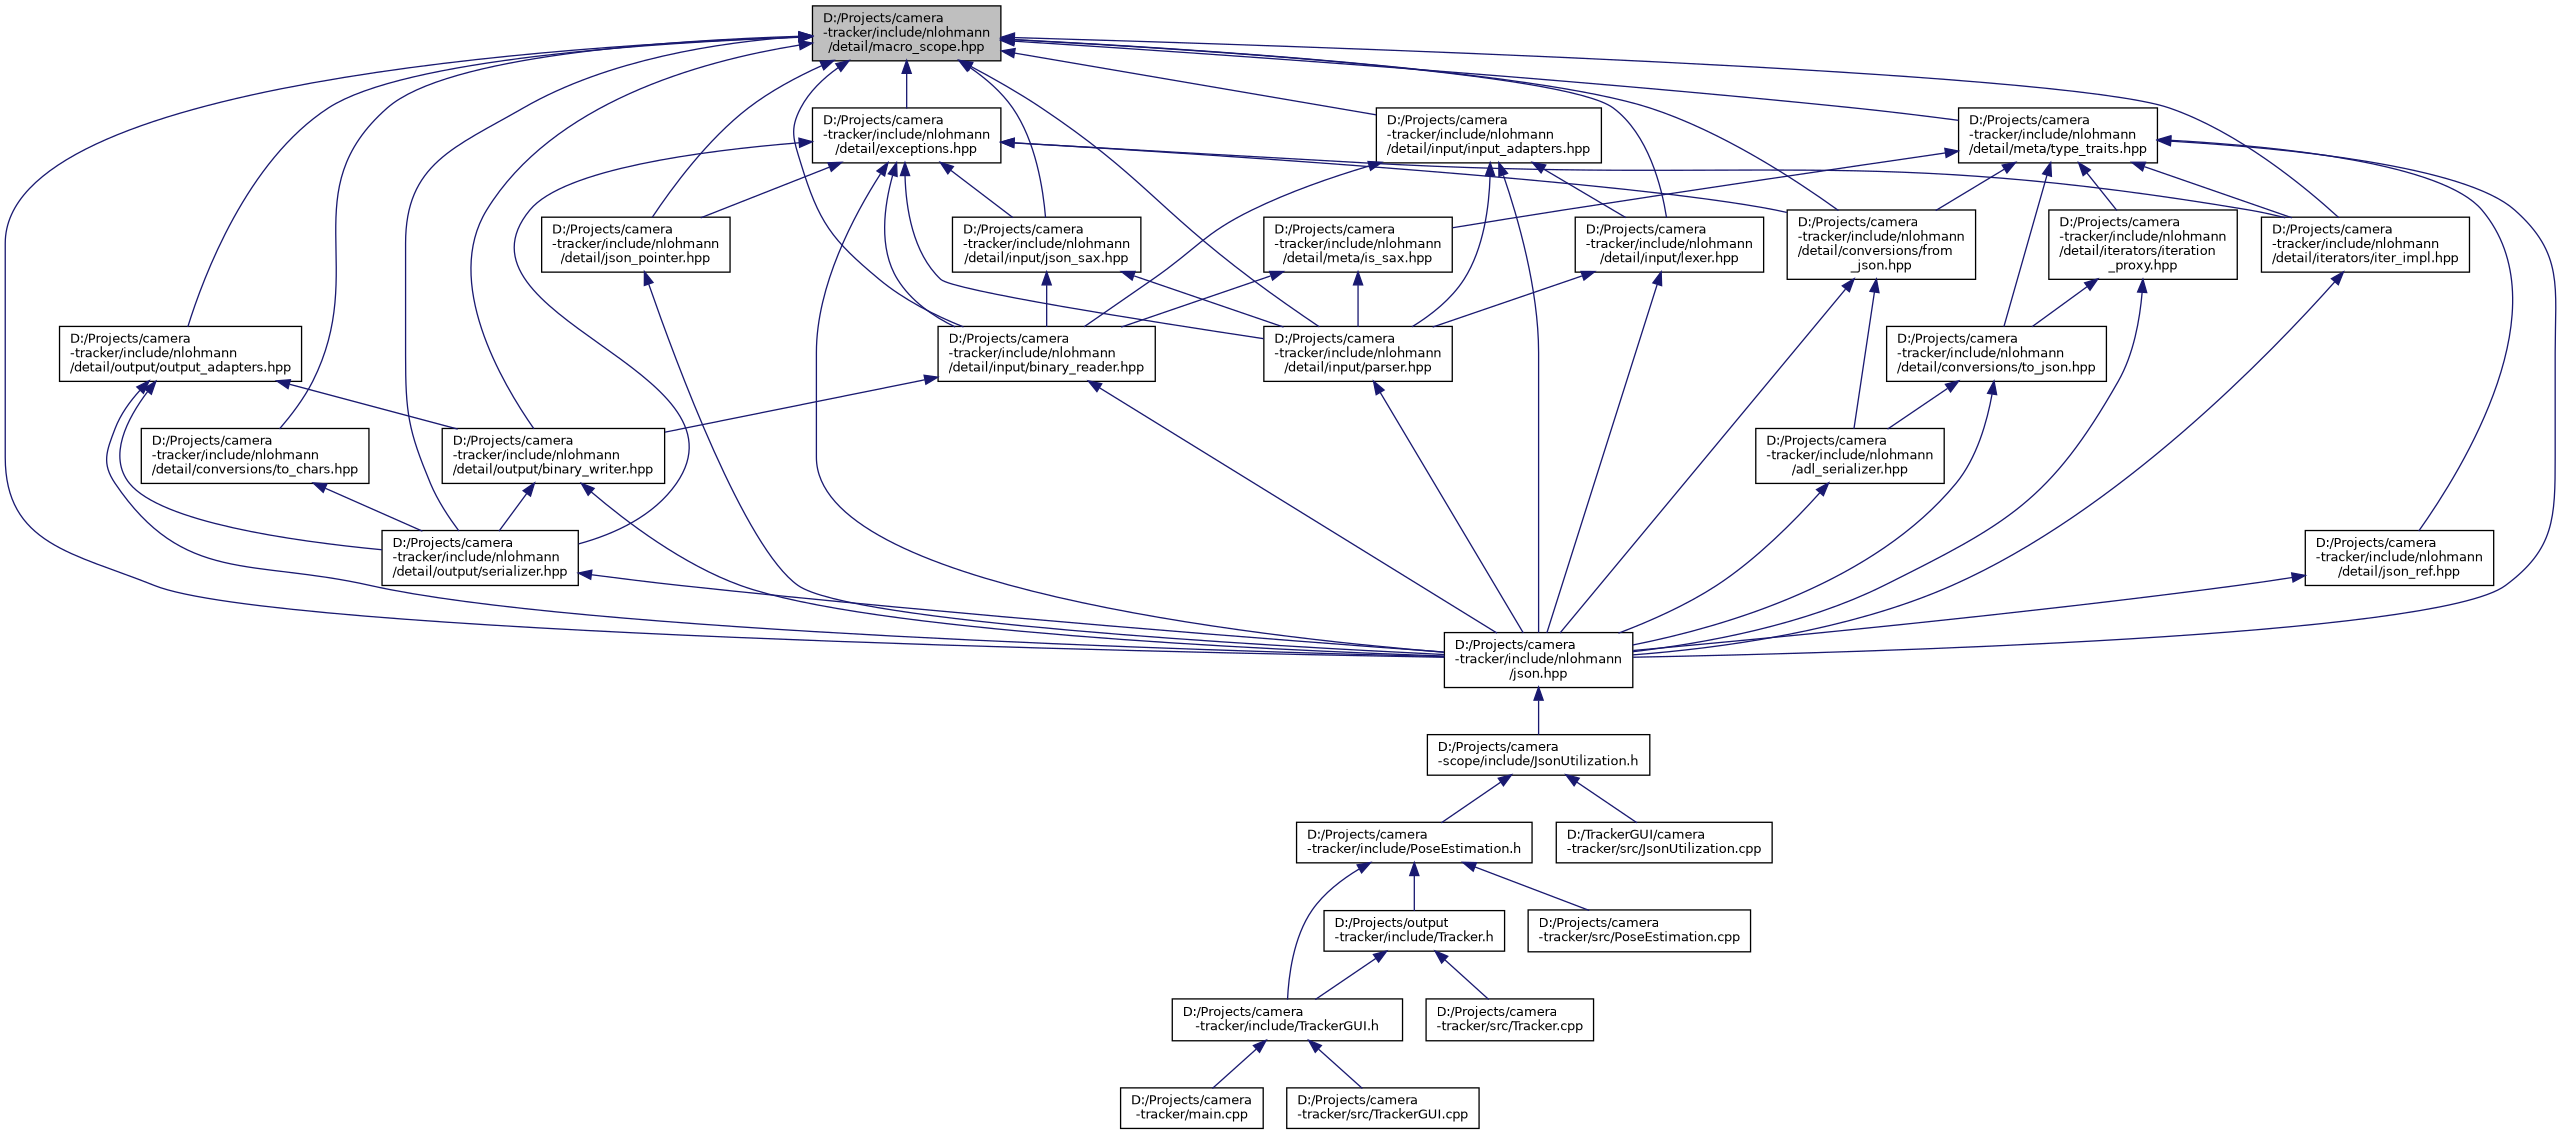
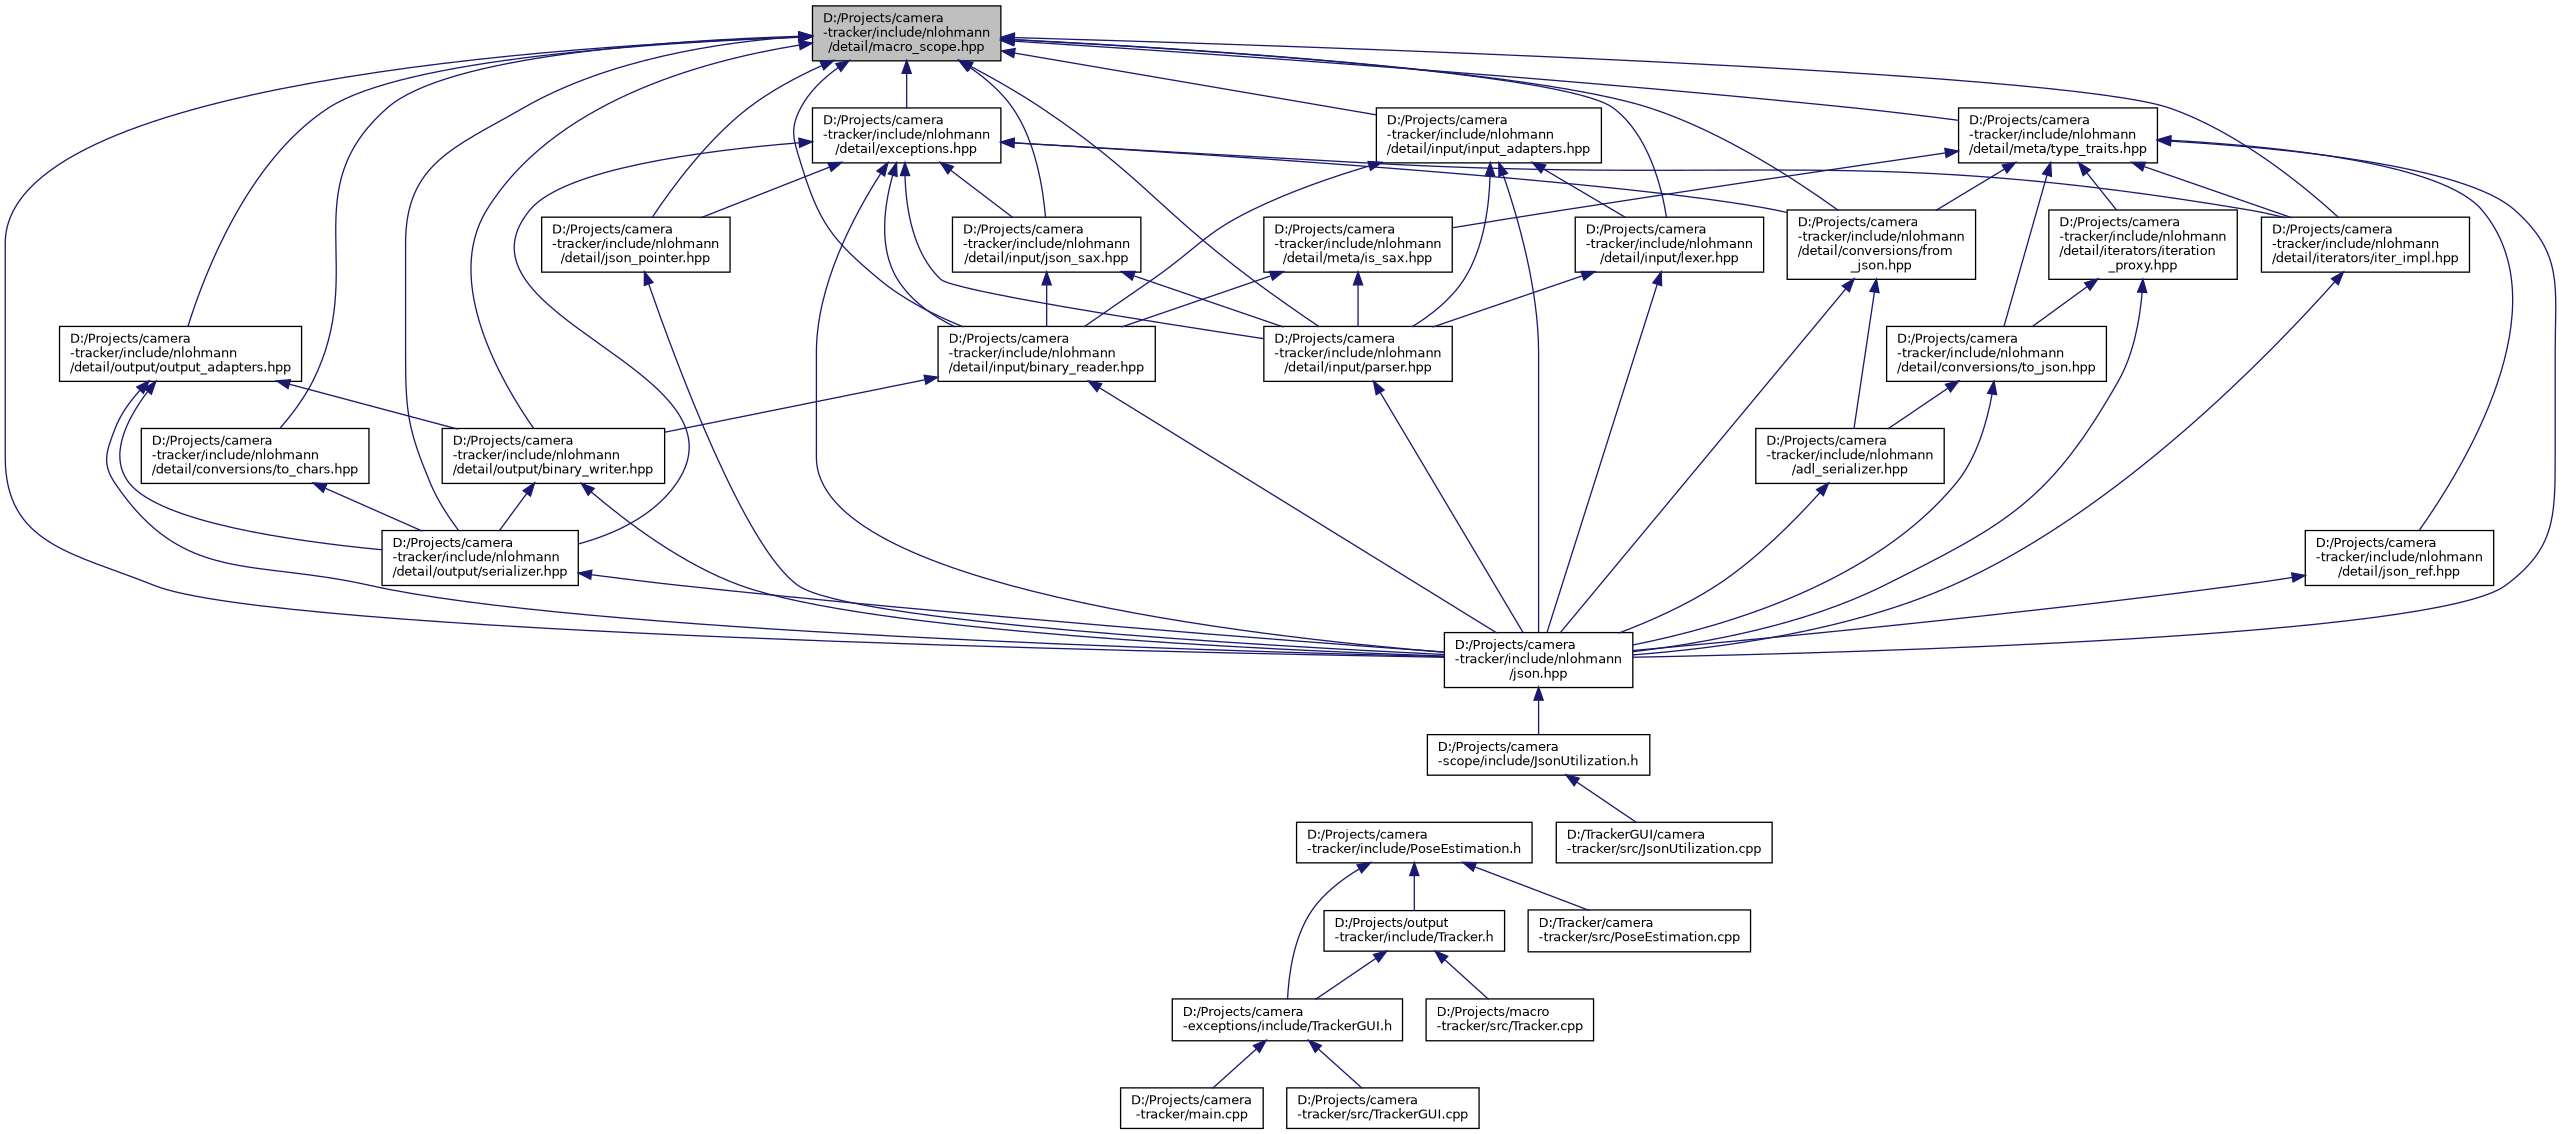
(1471, 802) -> none
(1639, 931) -> (1639, 931)
(1287, 1020) -> (1287, 1020)
(1510, 1020) -> (1510, 1020)
